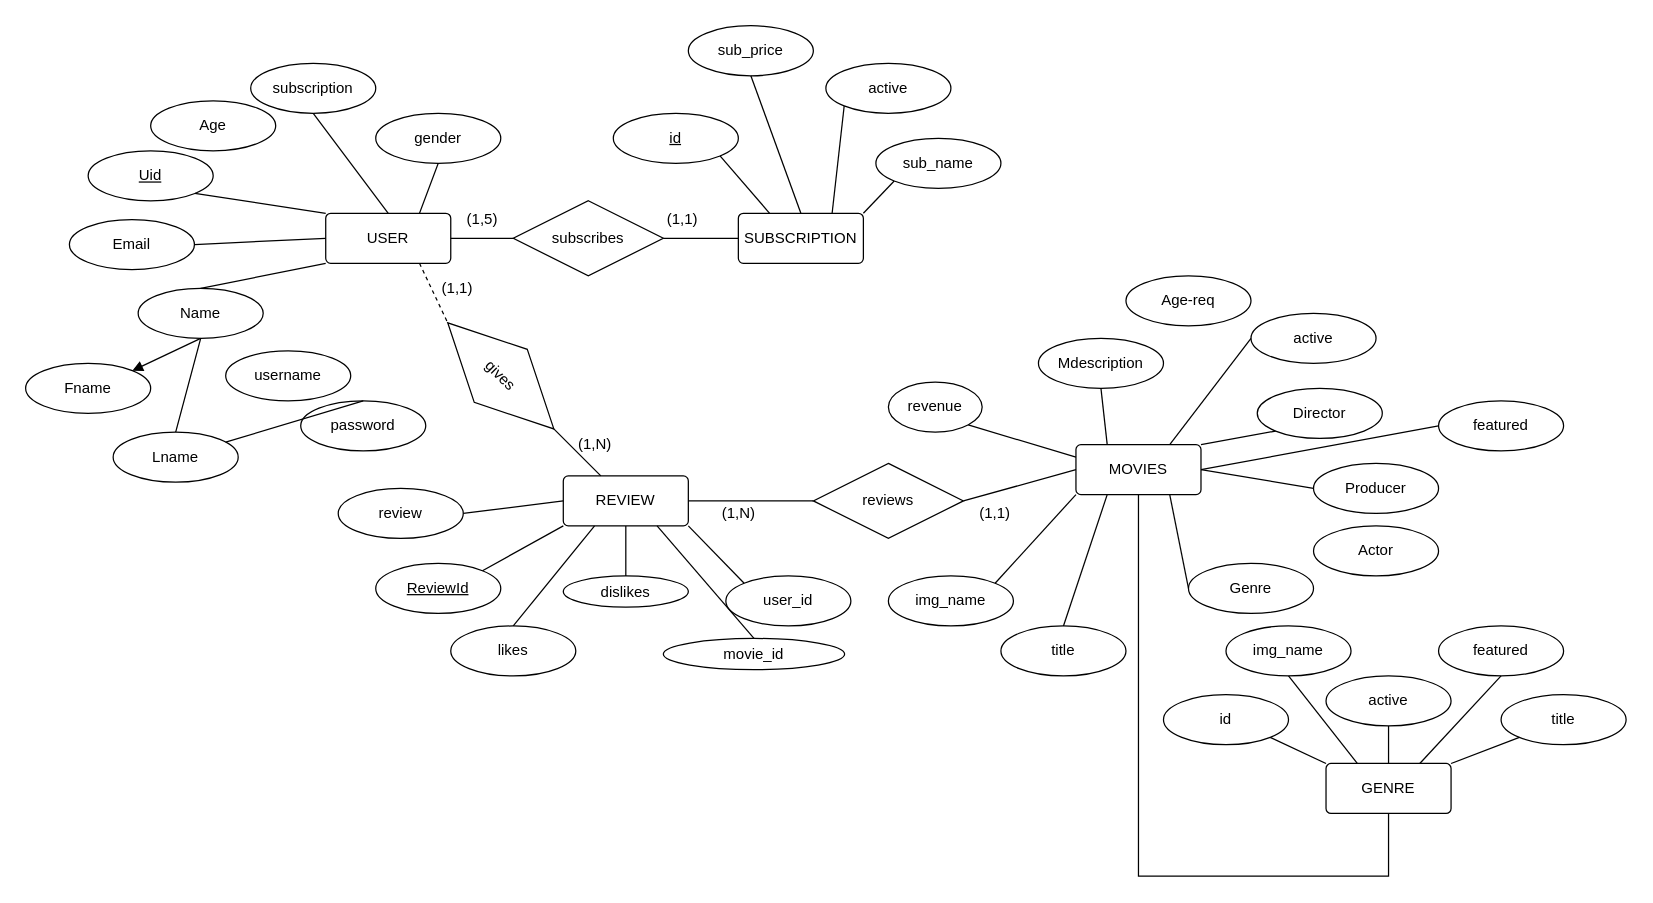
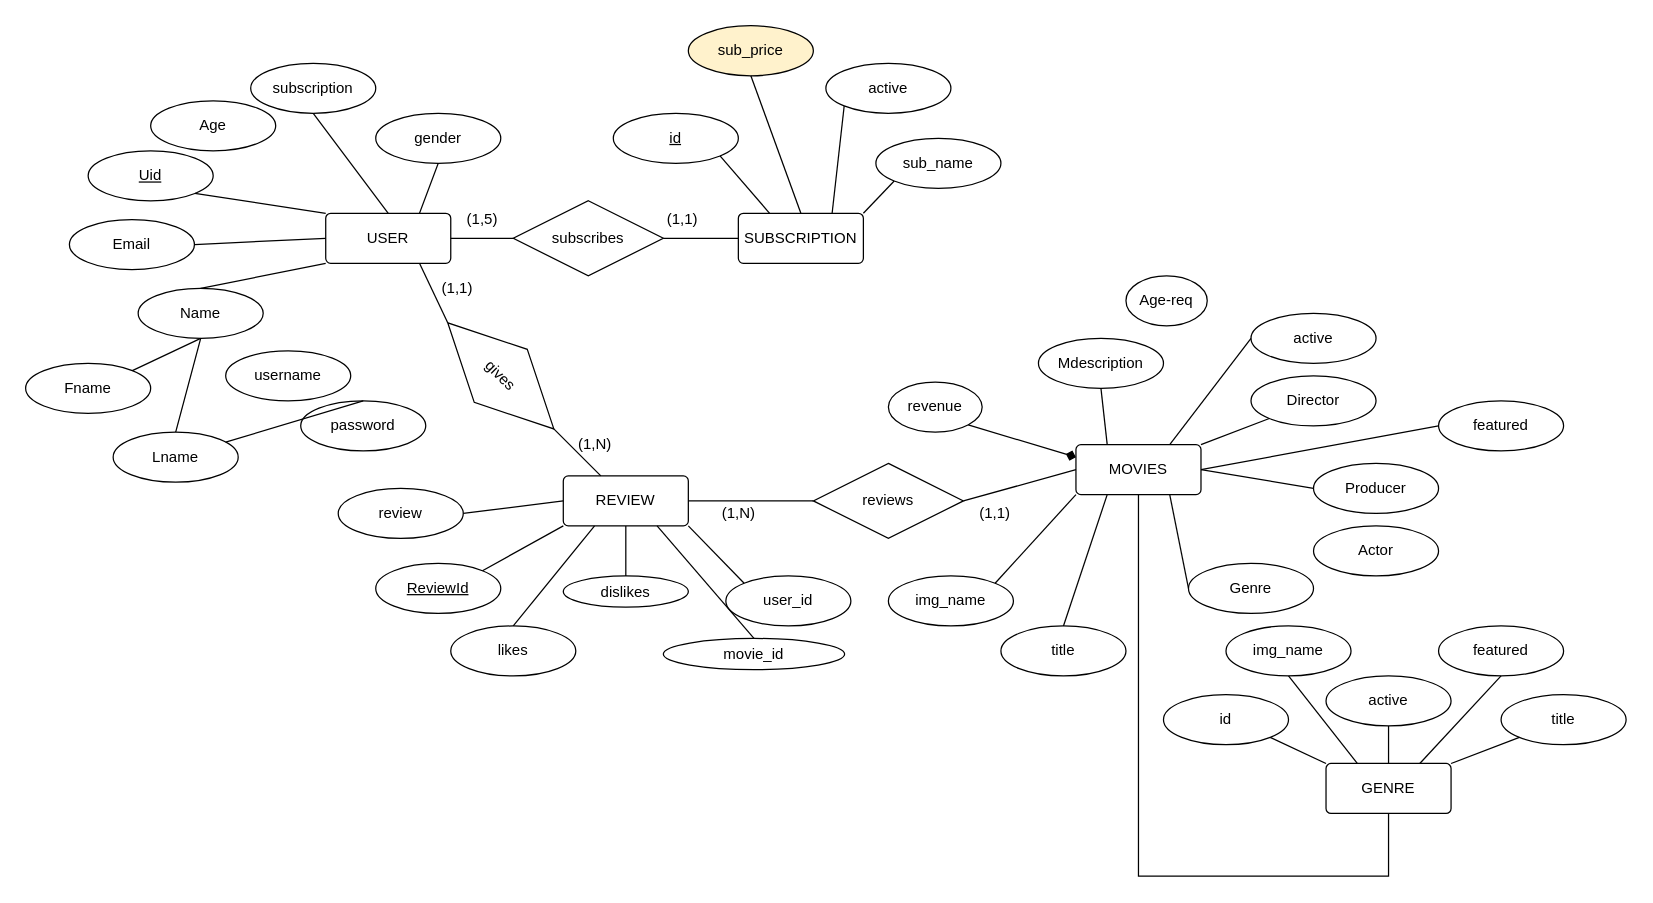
(751, 51) -> (751, 51)
(434, 293) -> (434, 293)
(1188, 301) -> (1166, 301)
(143, 365) -> (139, 367)
(1319, 413) -> (1313, 401)
(1070, 455) -> (1065, 454)
